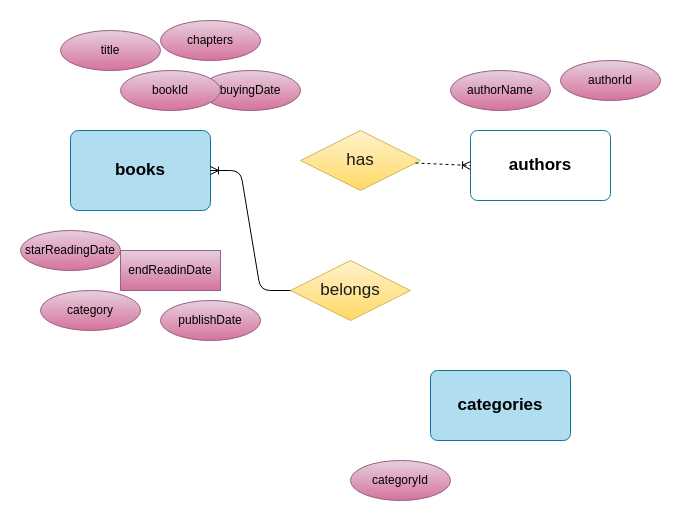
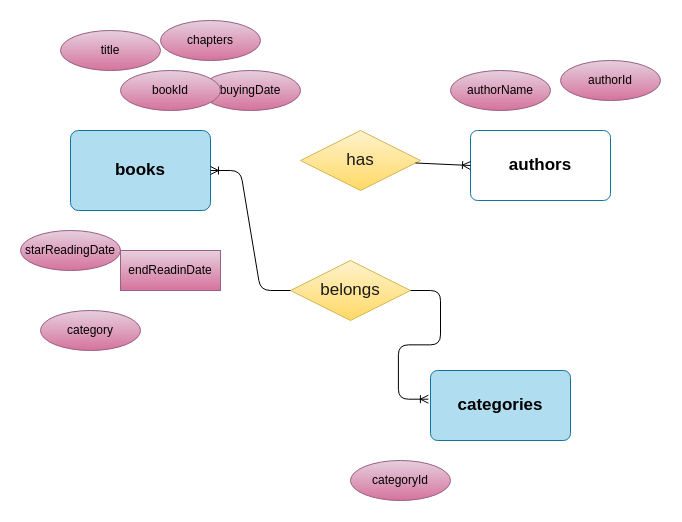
(444, 164) -> (444, 164)
(91, 311) -> (91, 331)
(211, 321) -> none
none -> (419, 345)
